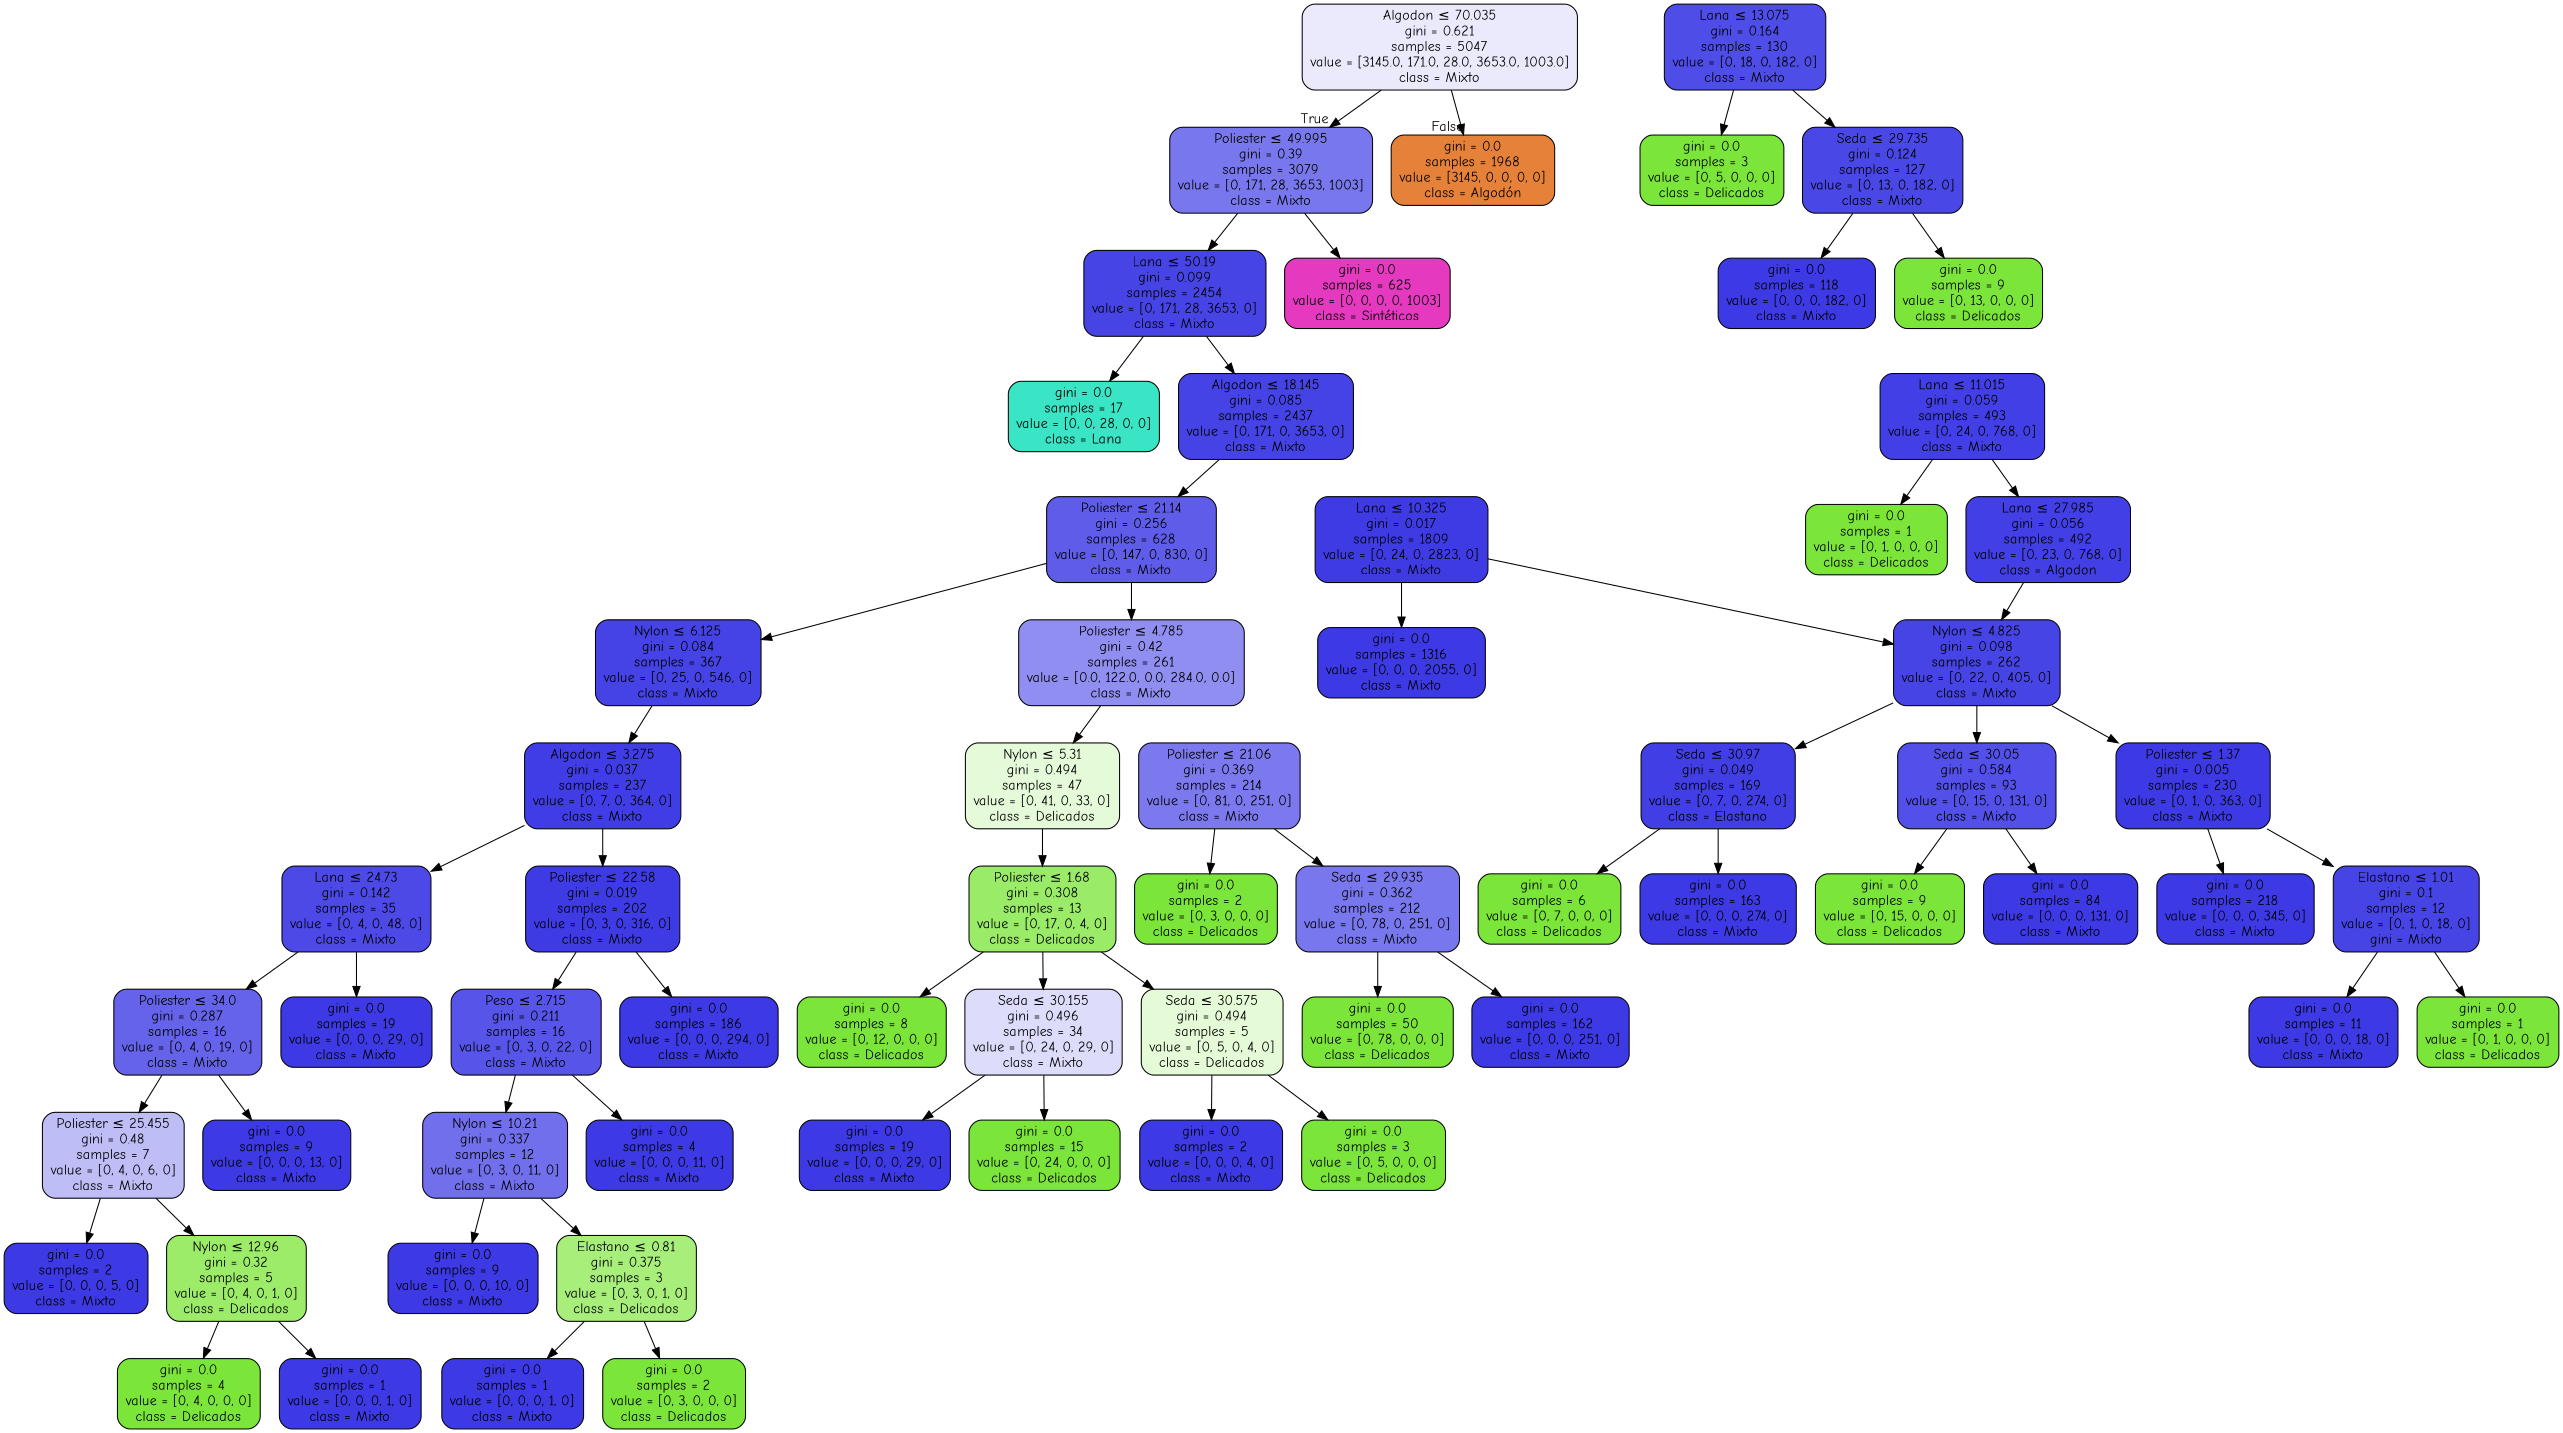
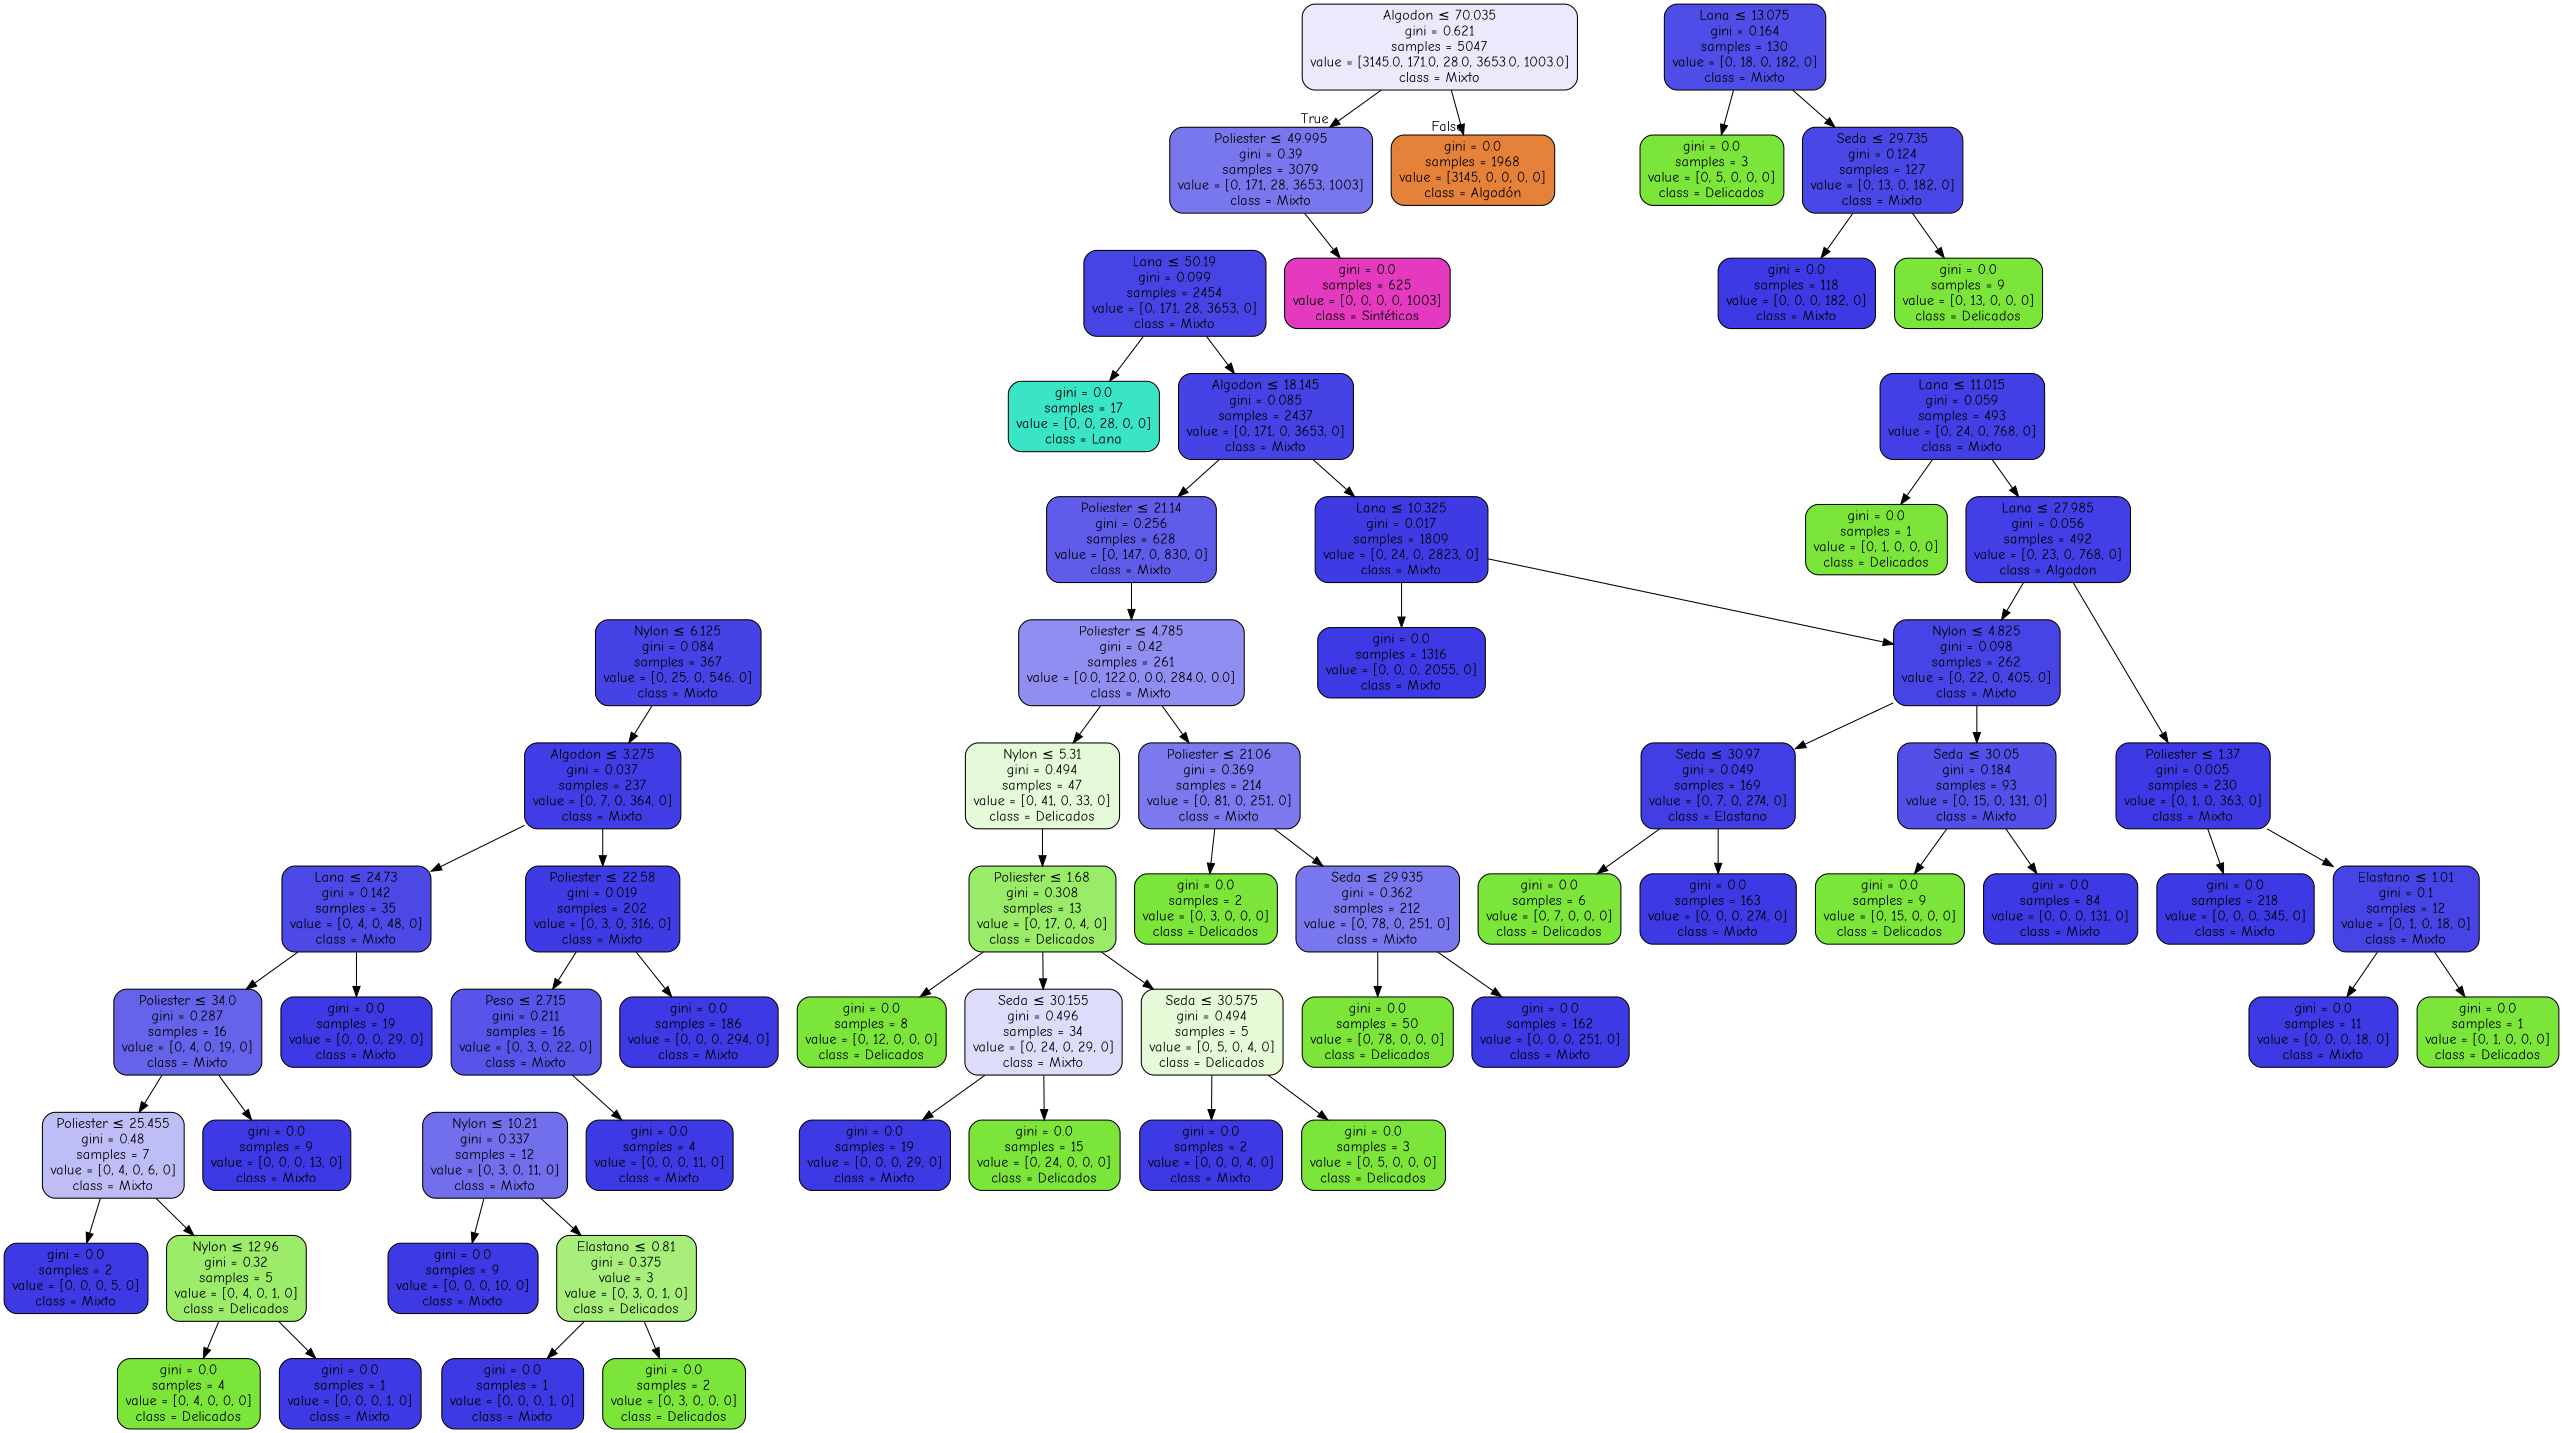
(1226, 228) -> none
none -> (1330, 475)
(909, 600) -> none
none -> (1172, 720)
(2080, 722) -> (2118, 658)
(1977, 770) -> (1977, 770)
(2406, 940) -> (2406, 940)
(512, 1089) -> none
(627, 1278) -> (627, 1278)
